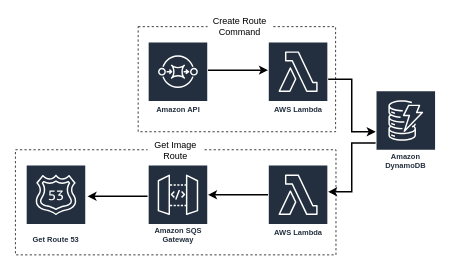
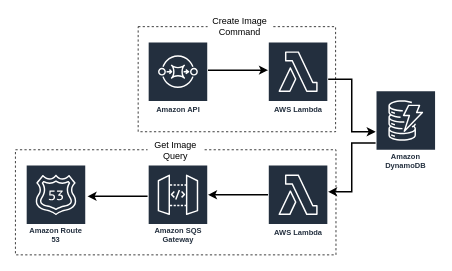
(240, 27) -> (240, 27)
(176, 150) -> (176, 150)
(56, 240) -> (56, 235)
